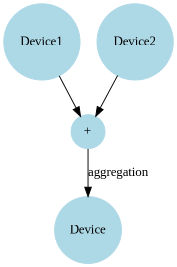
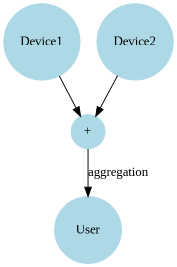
(88, 230) -> (88, 230)
